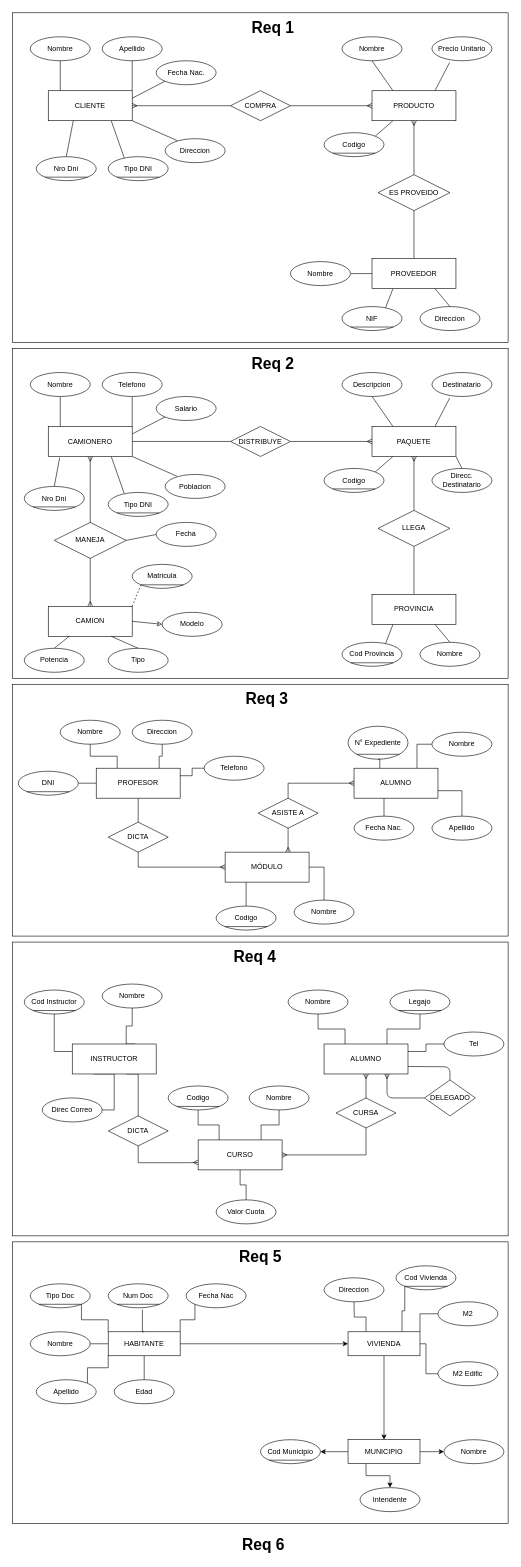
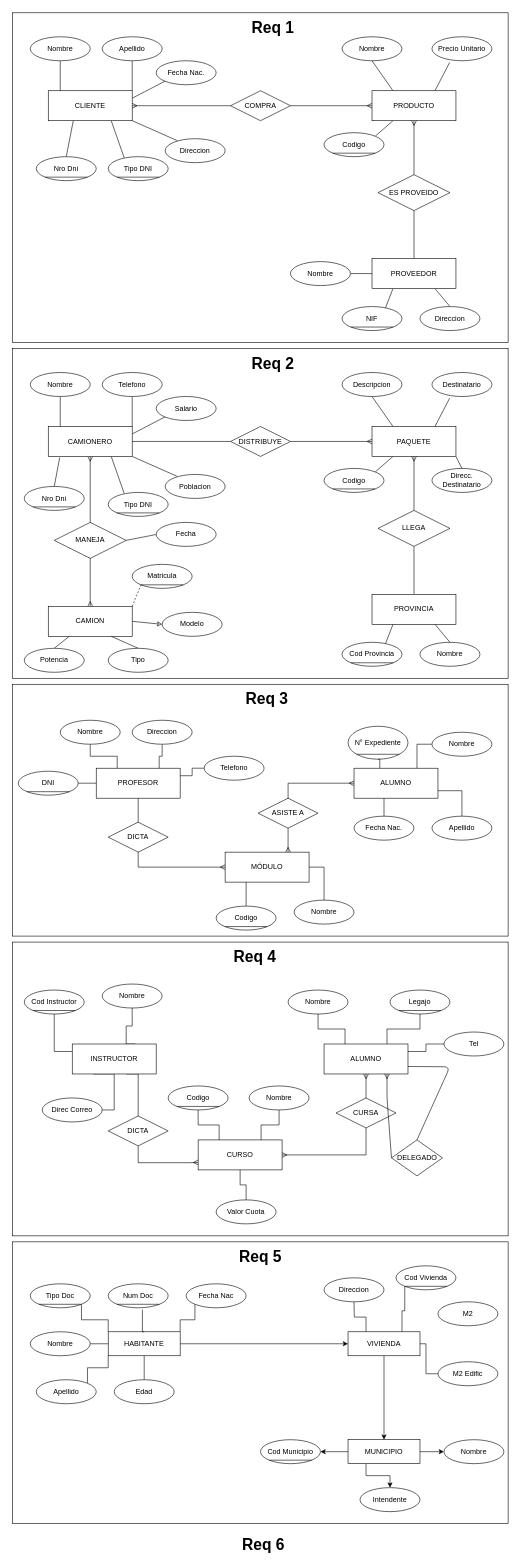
(450, 1098) -> (417, 1158)
(420, 1314) -> none
